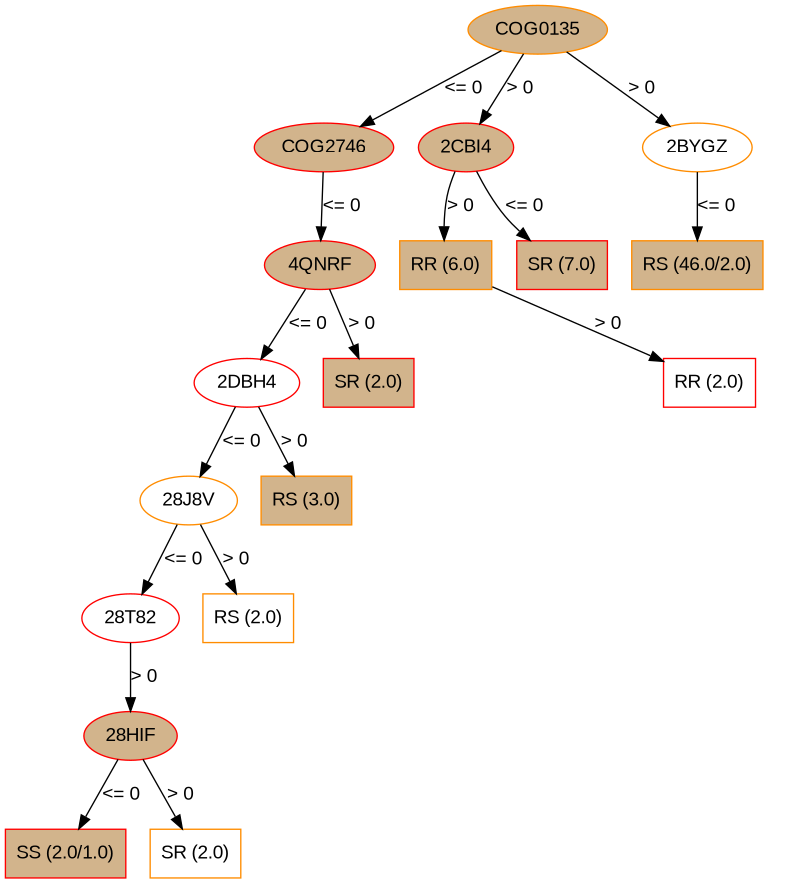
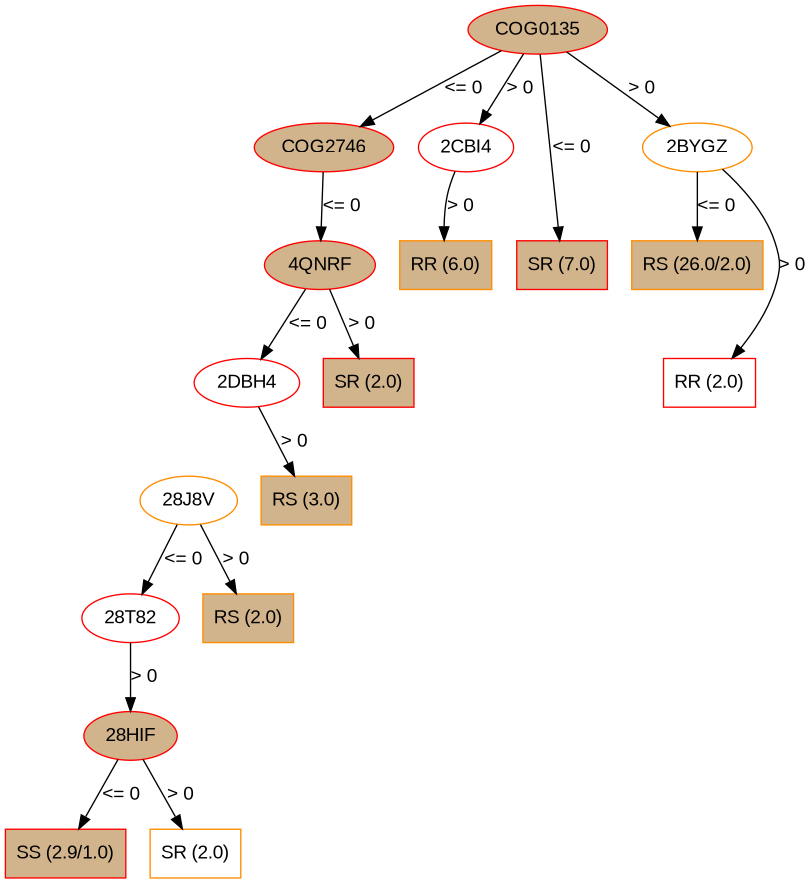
(538, 30) -> (538, 30)
(466, 147) -> (466, 147)
(495, 203) -> (549, 141)
(697, 265) -> (697, 265)
(571, 321) -> (778, 254)
(221, 436) -> none
(248, 618) -> (248, 618)
(66, 854) -> (66, 854)
